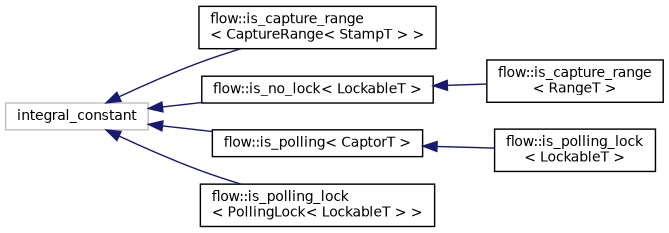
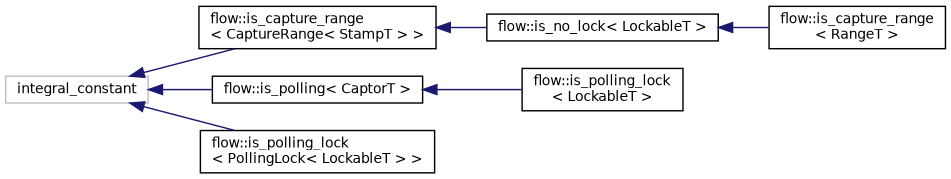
(182, 105) -> (468, 28)
